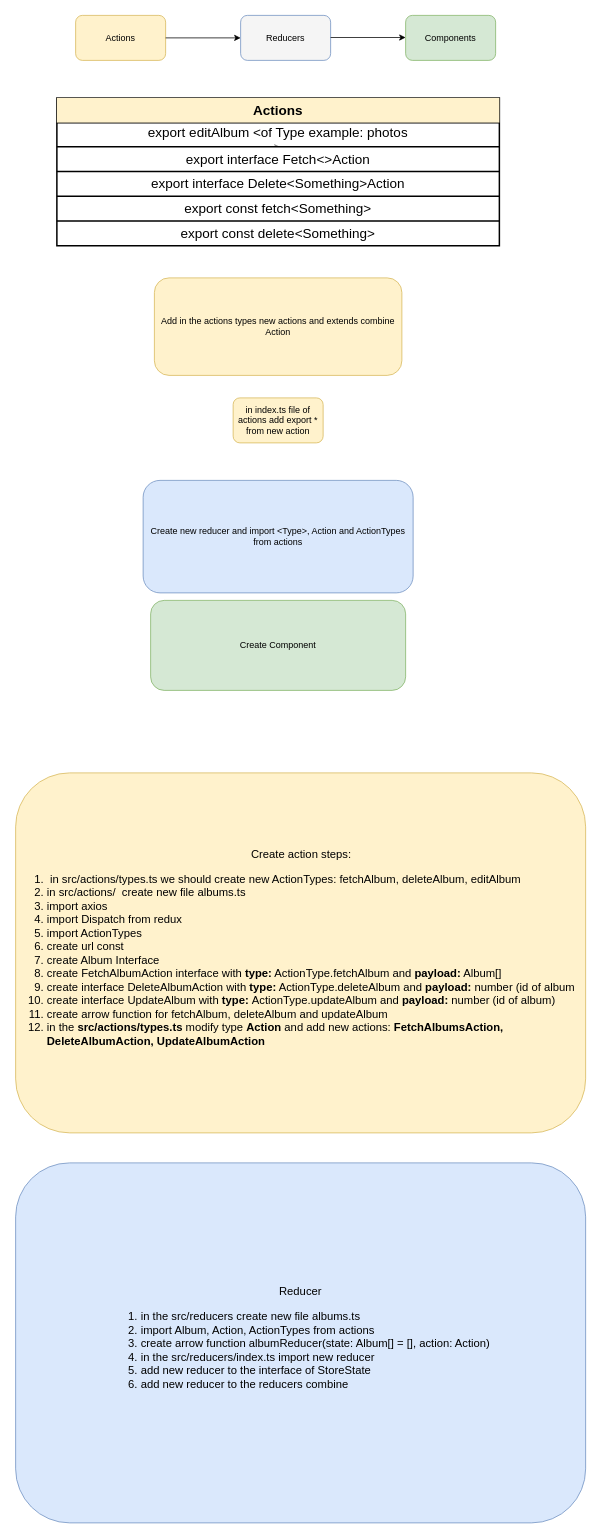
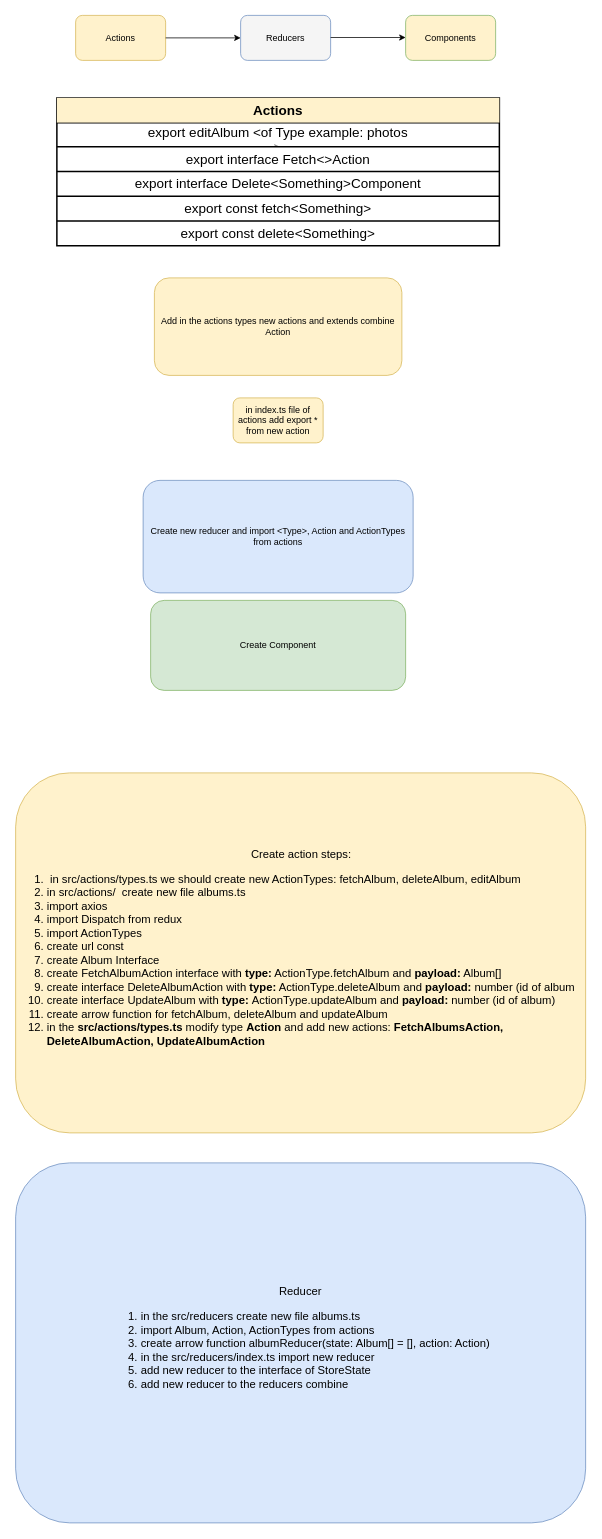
(450, 38) -> (450, 38)
(278, 184) -> (278, 184)
